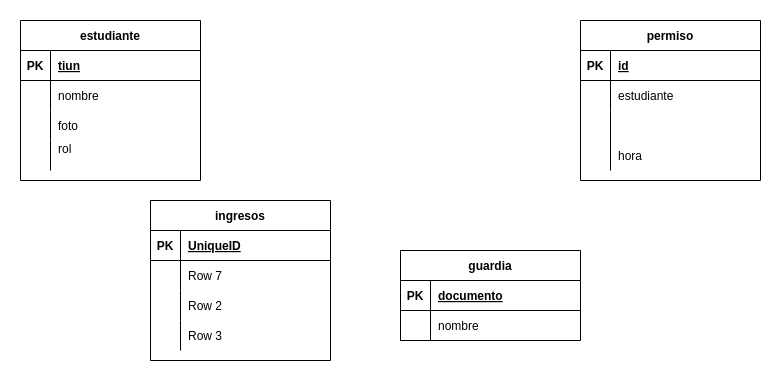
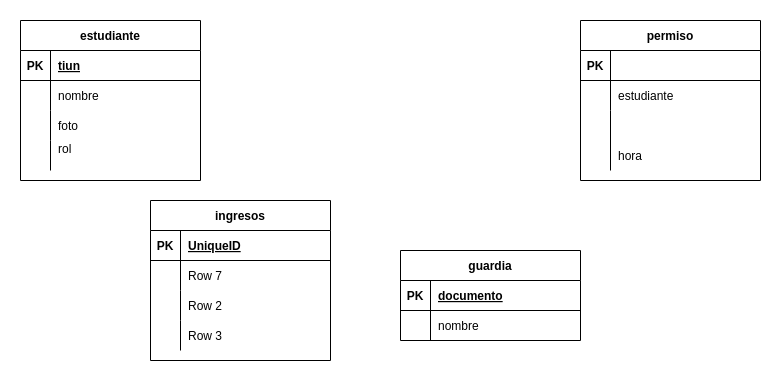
(686, 66) -> none
